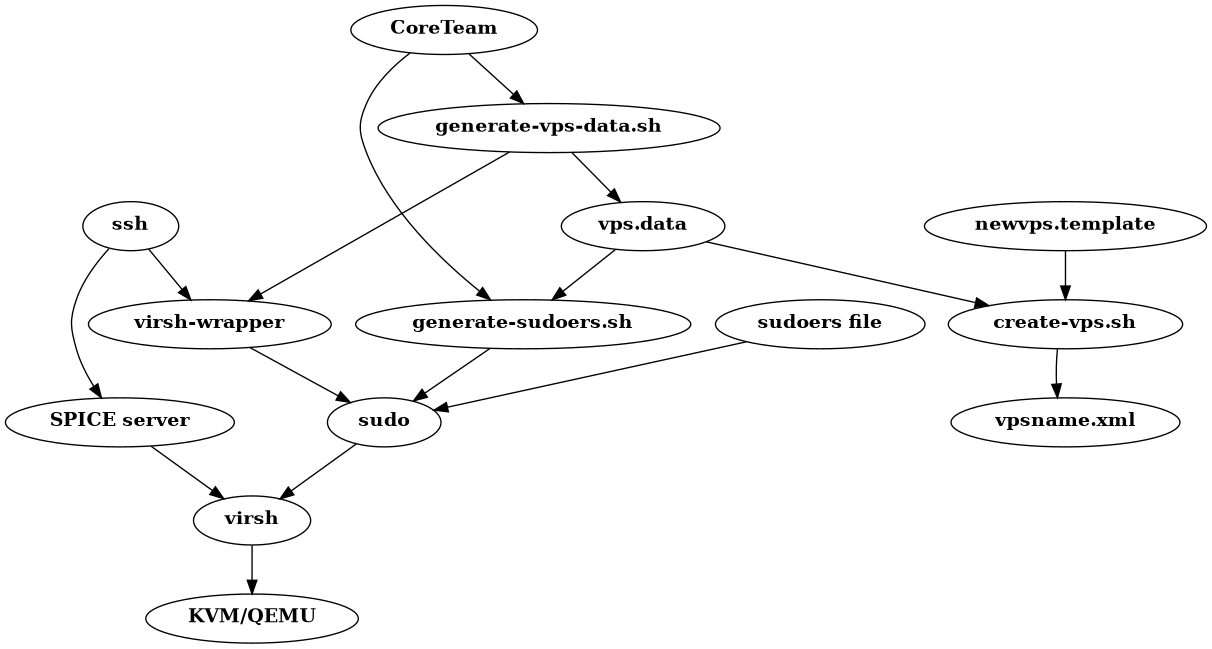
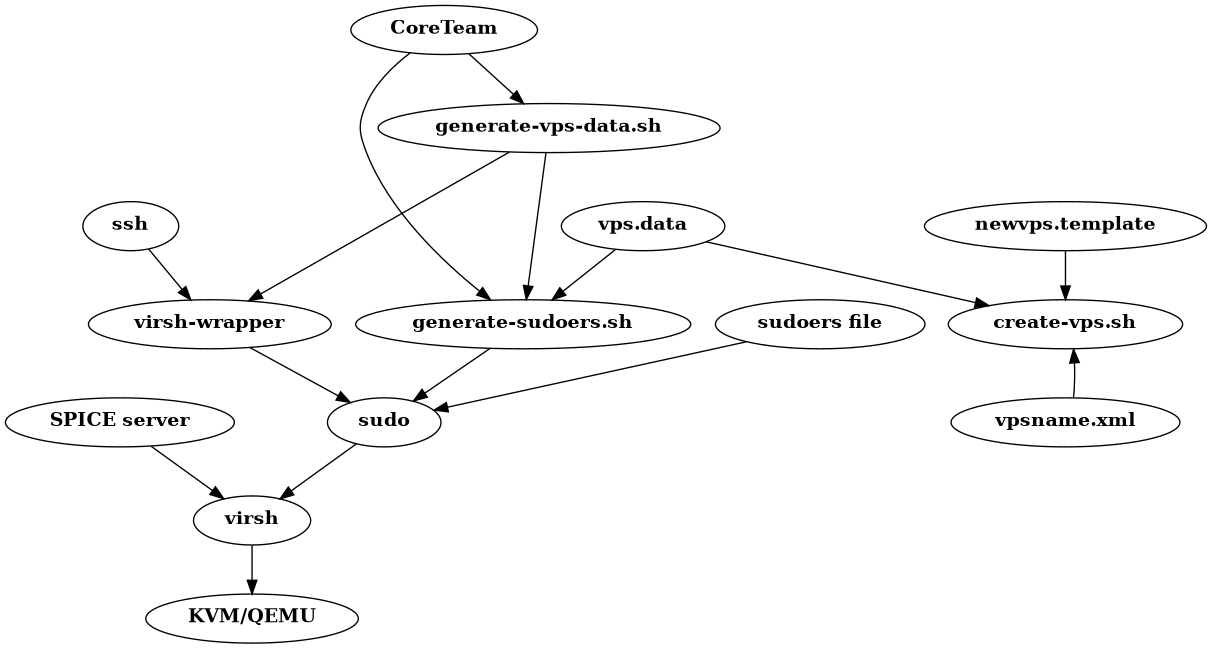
(591, 172) -> (537, 219)
(72, 315) -> none
(1056, 367) -> (1075, 380)
